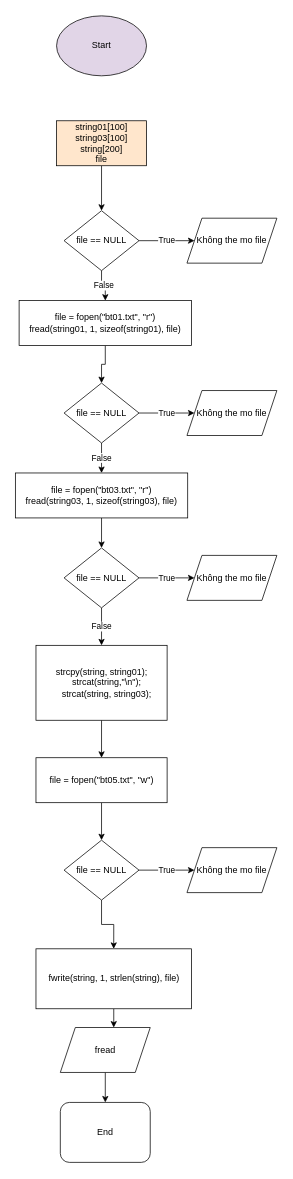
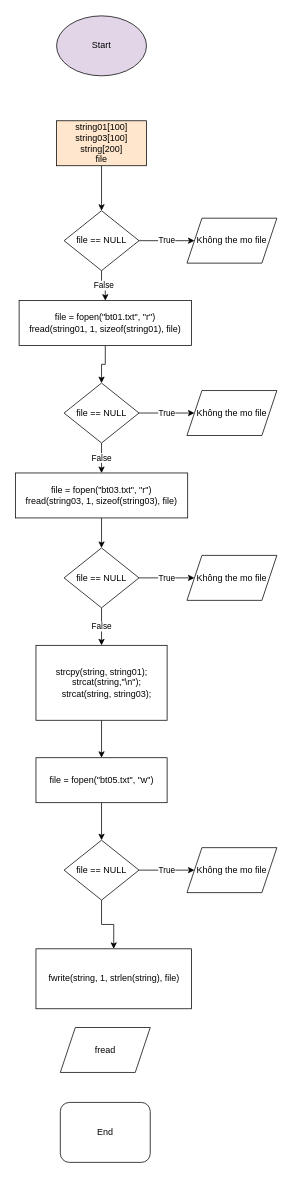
(114, 1017) -> none
(105, 1085) -> none
